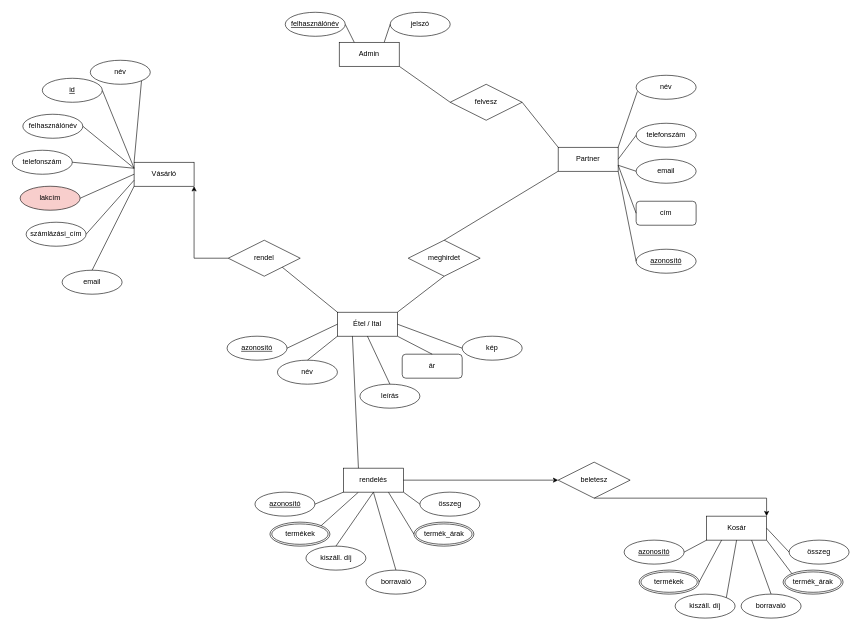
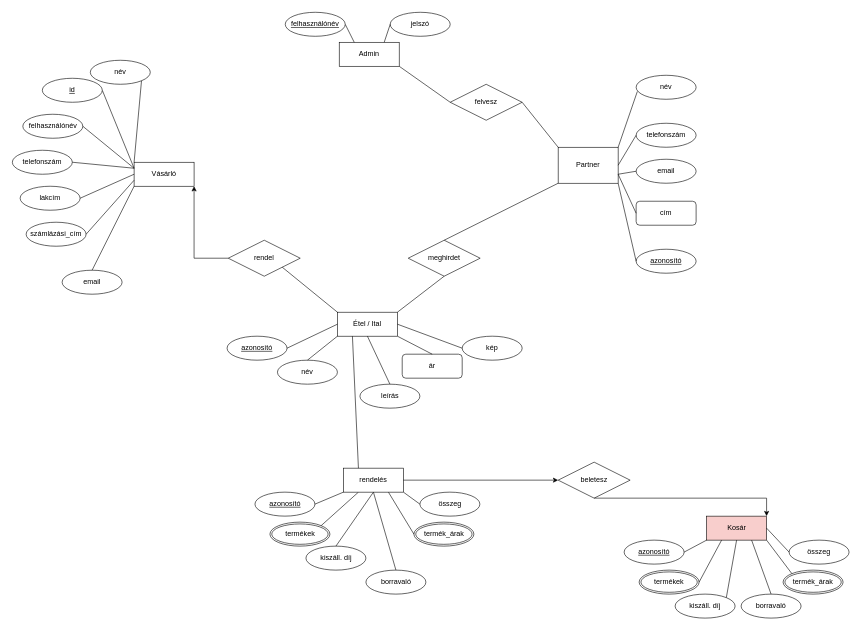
(588, 159) -> (588, 165)
(50, 198) -> (50, 198)
(737, 528) -> (737, 528)
